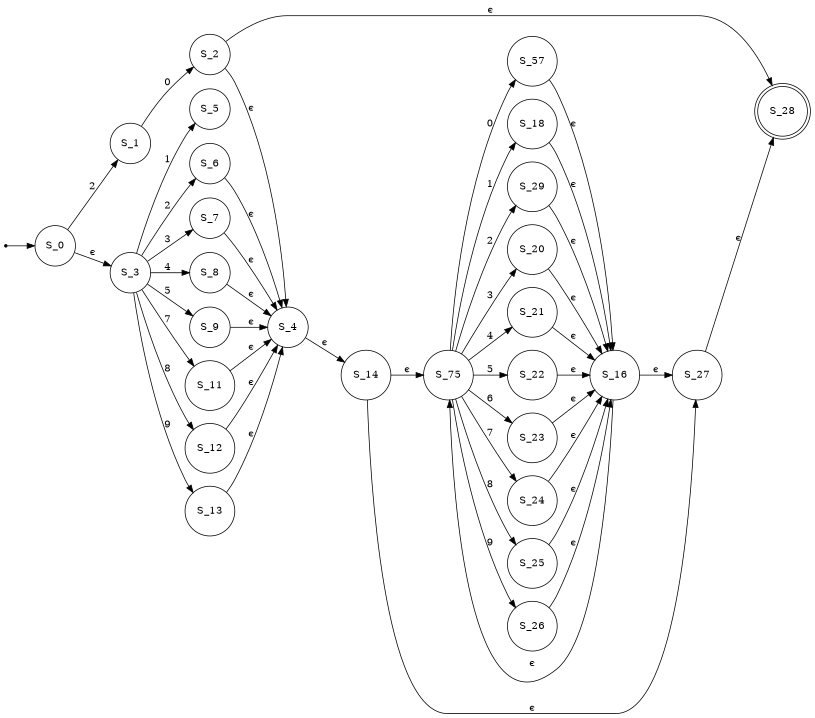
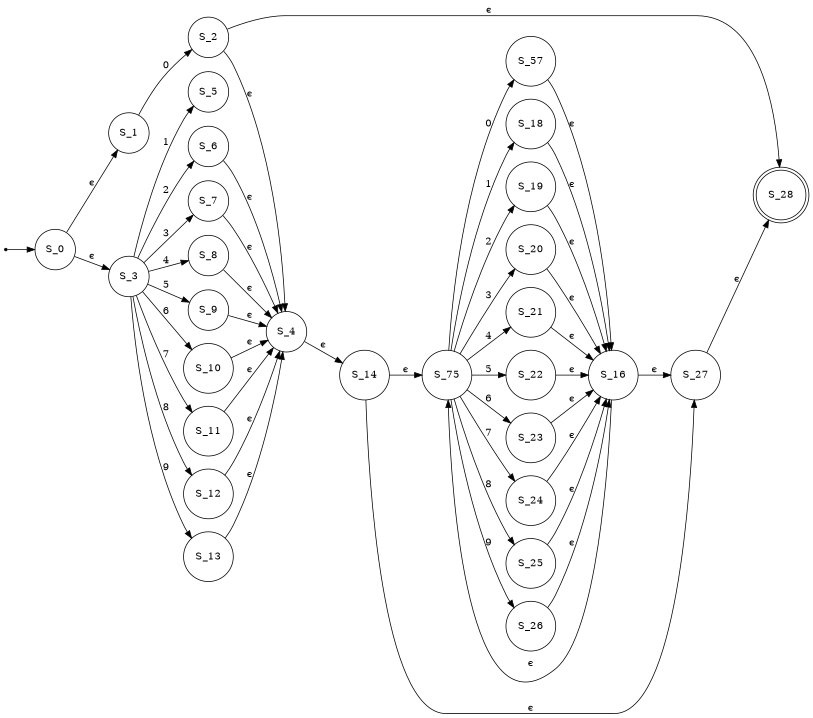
(93, 186) -> (92, 183)
(532, 187) -> (531, 187)
none -> (208, 368)
